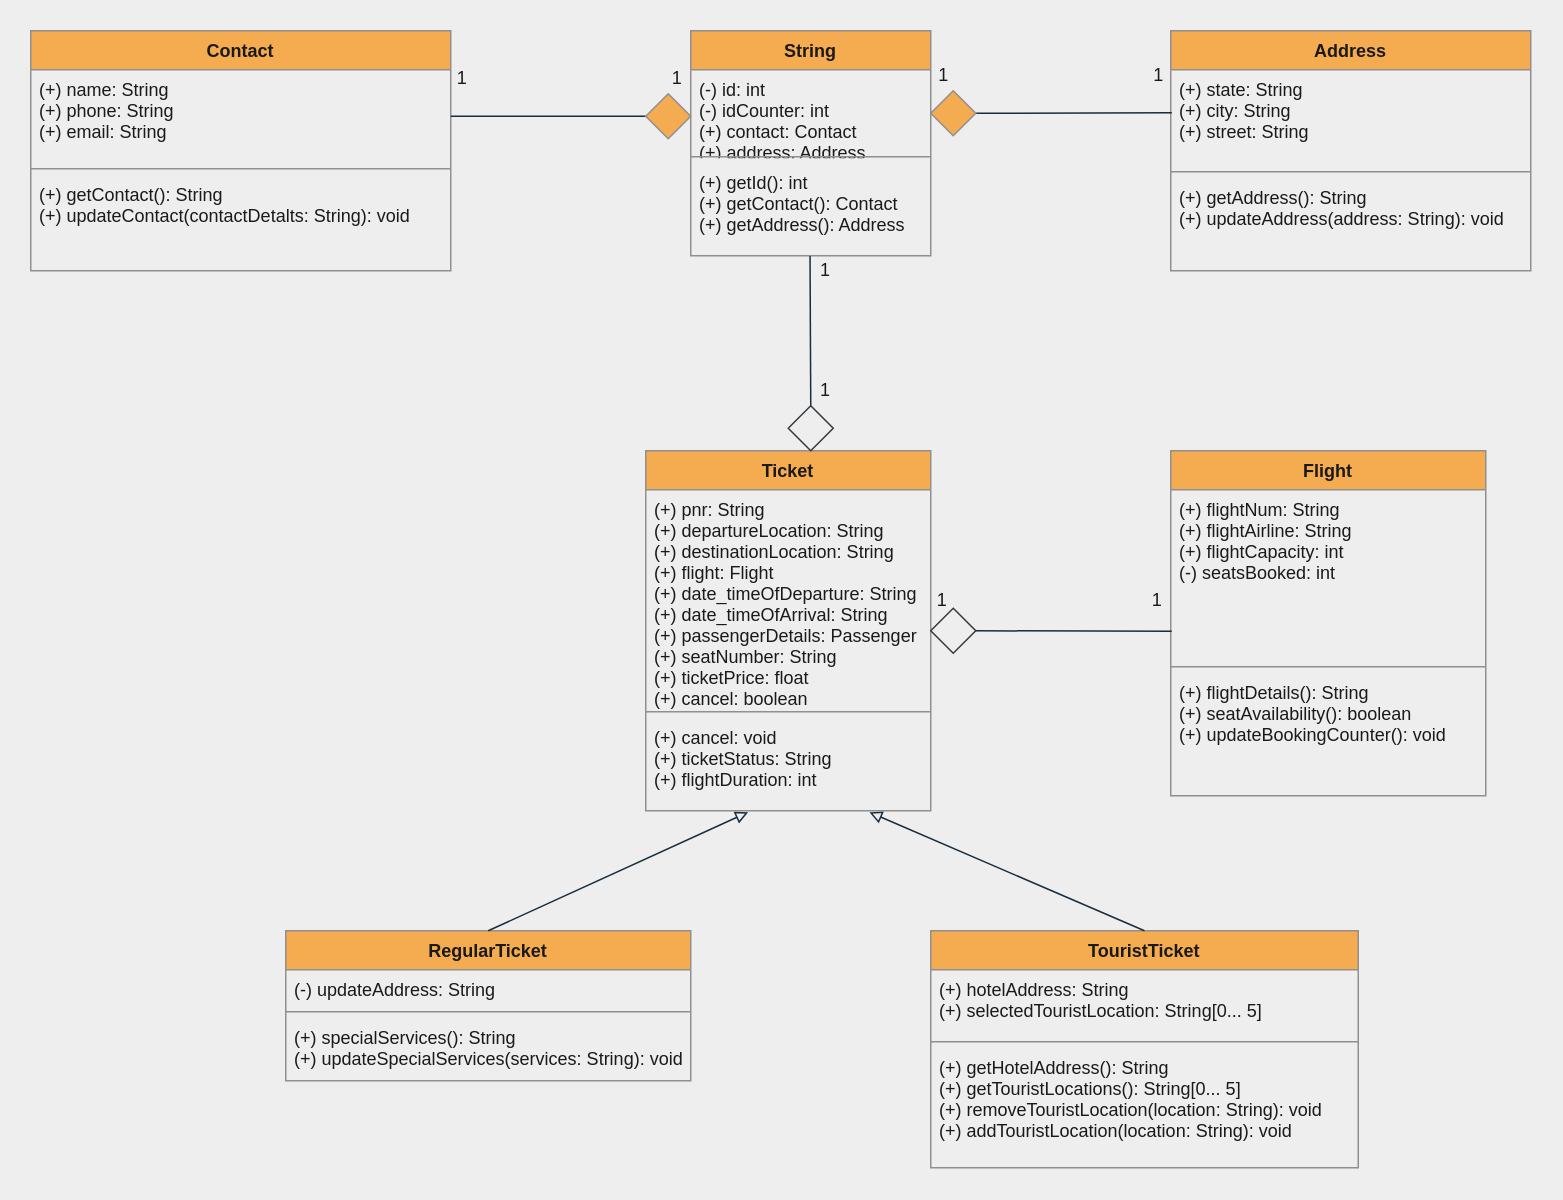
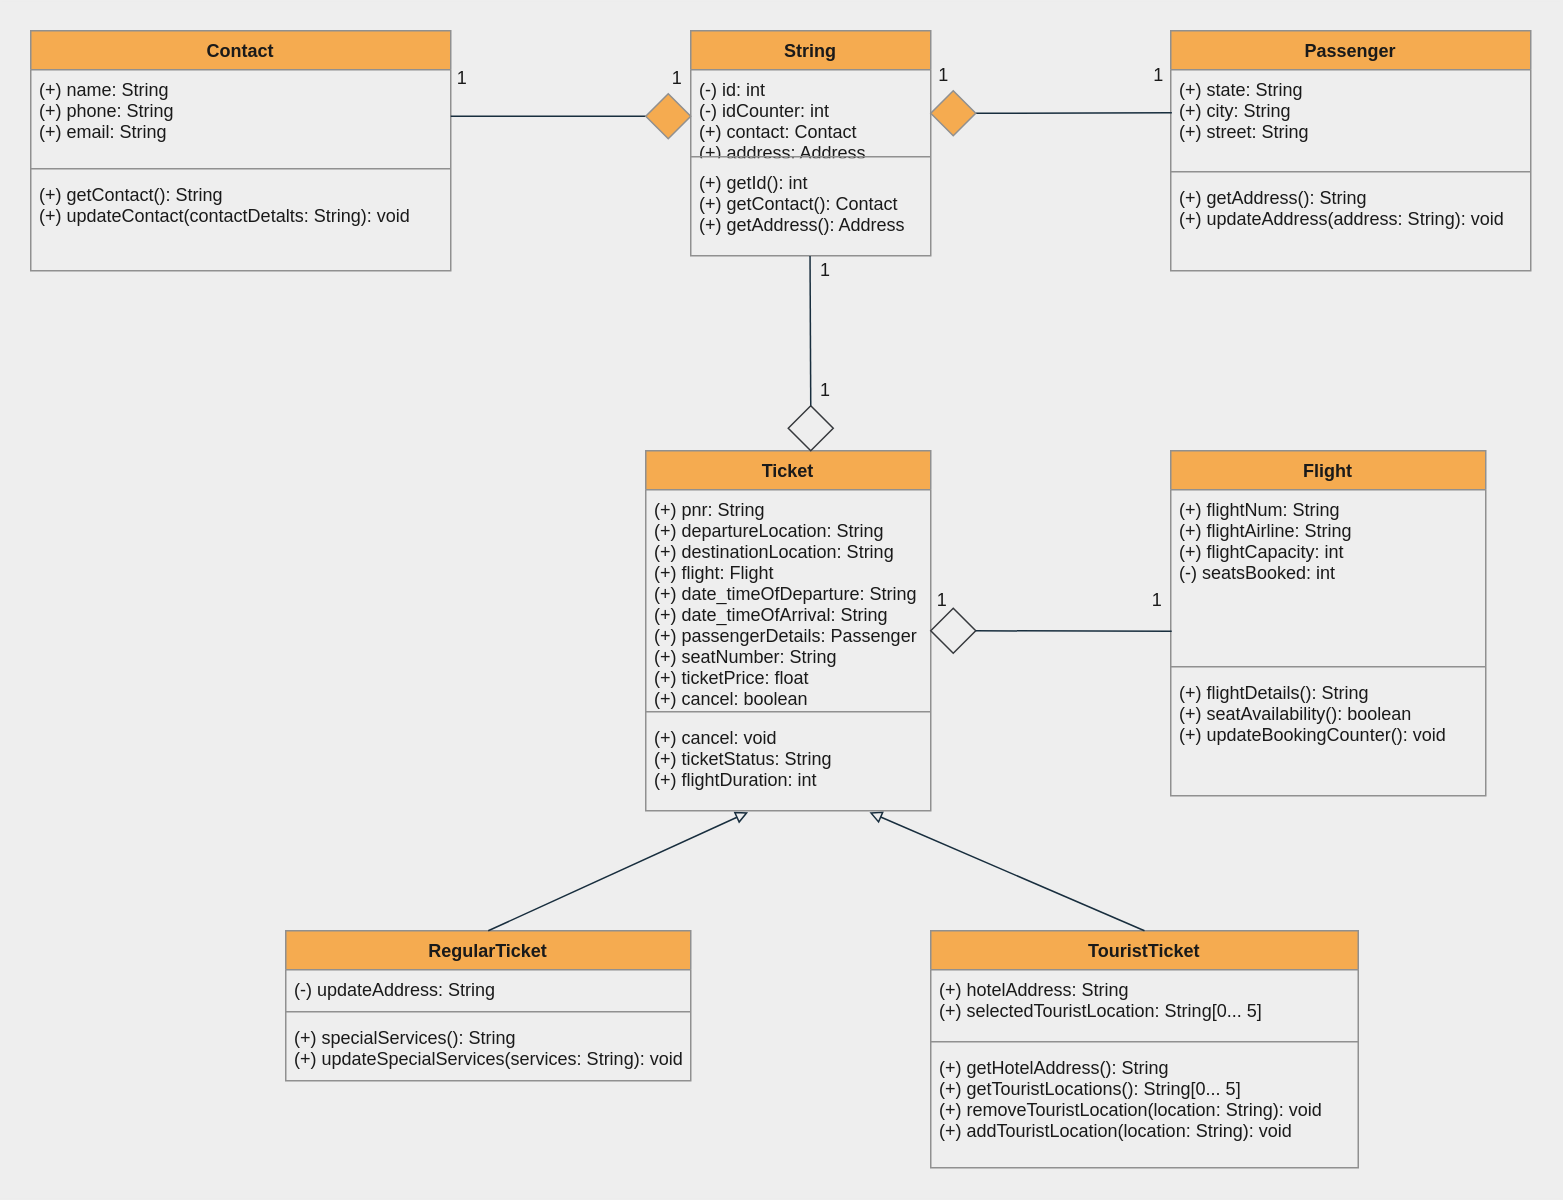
(1350, 51) -> (1350, 51)
